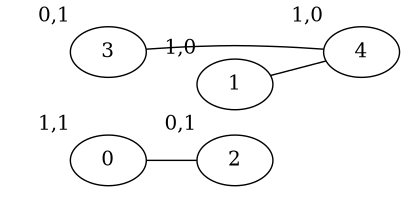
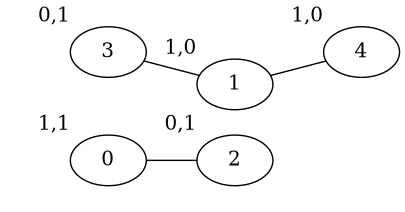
(235, 46) -> (172, 68)
